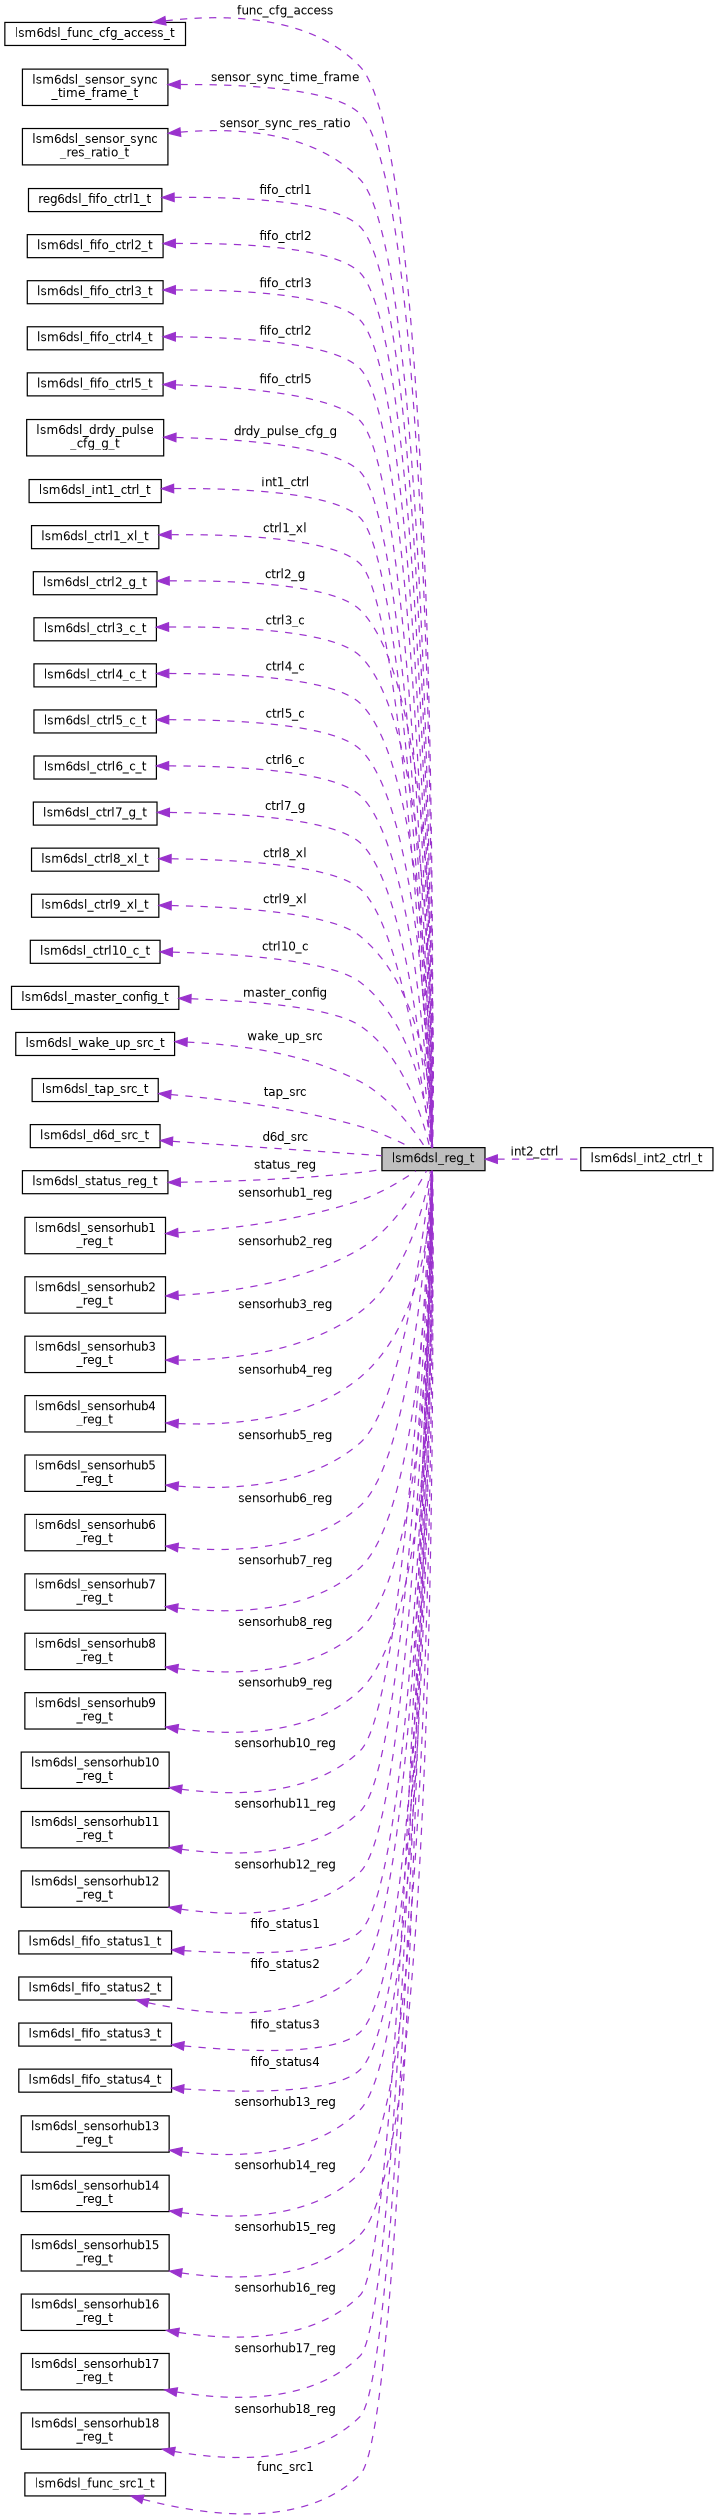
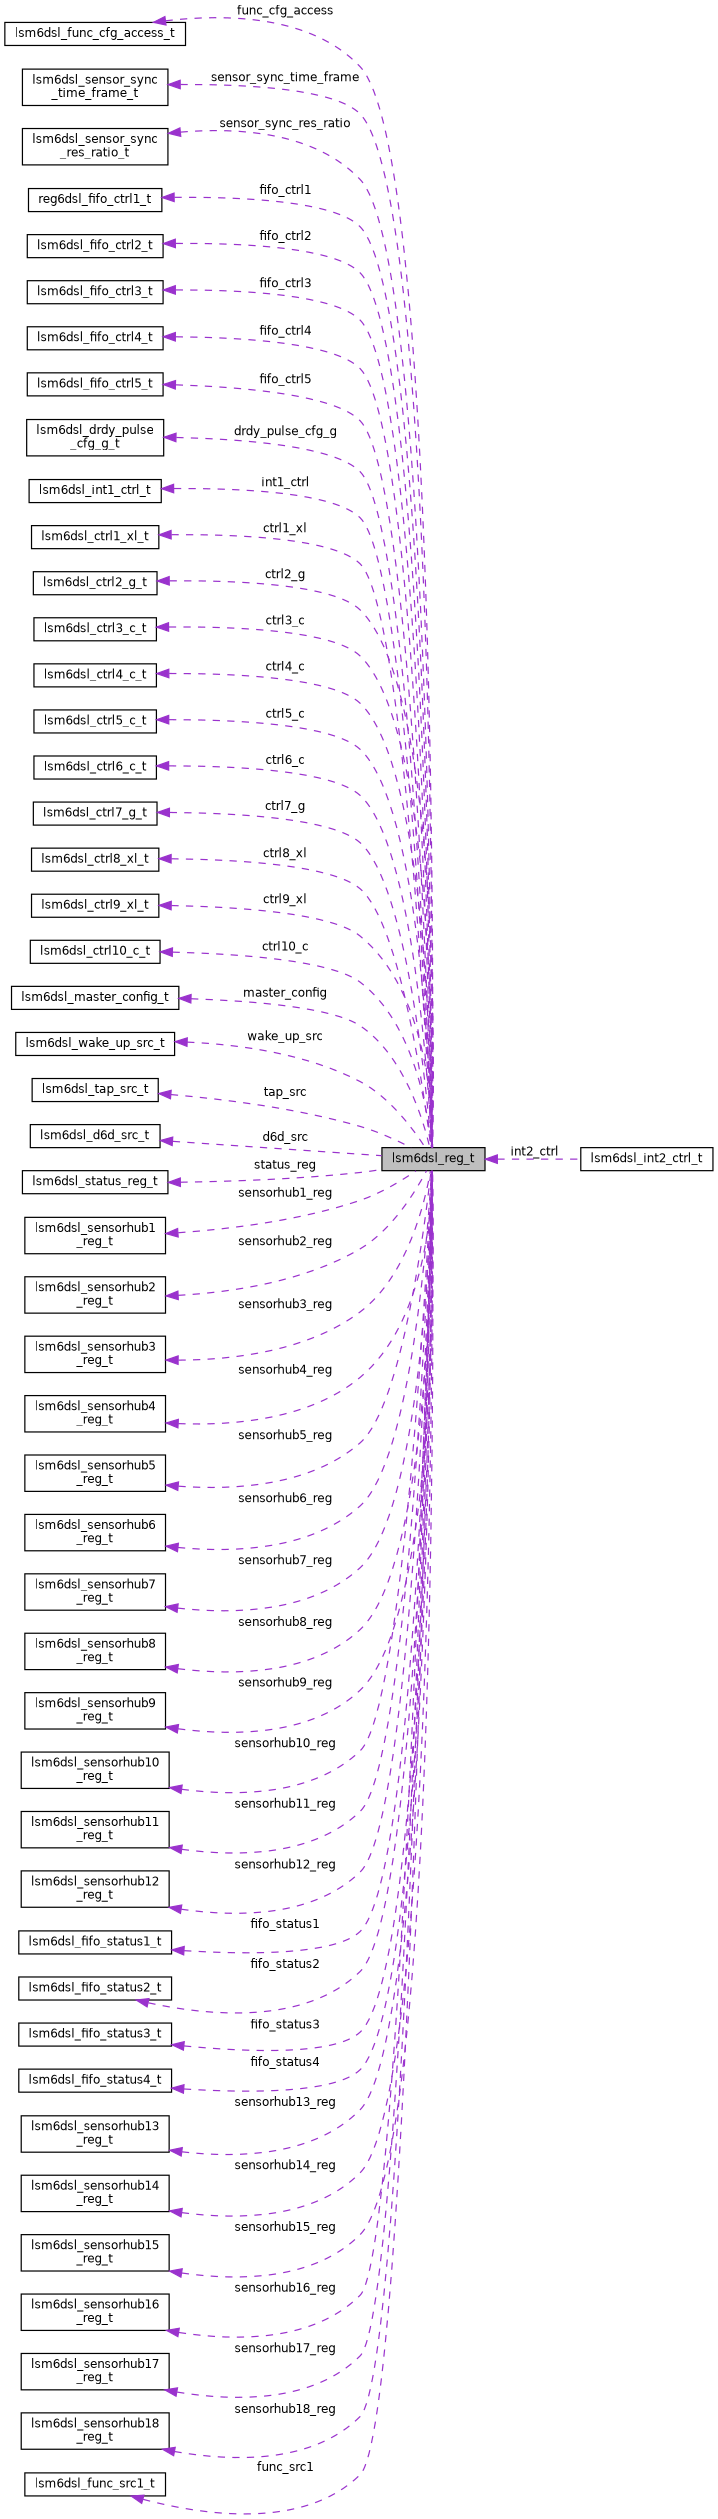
(284, 332) -> (284, 332)
